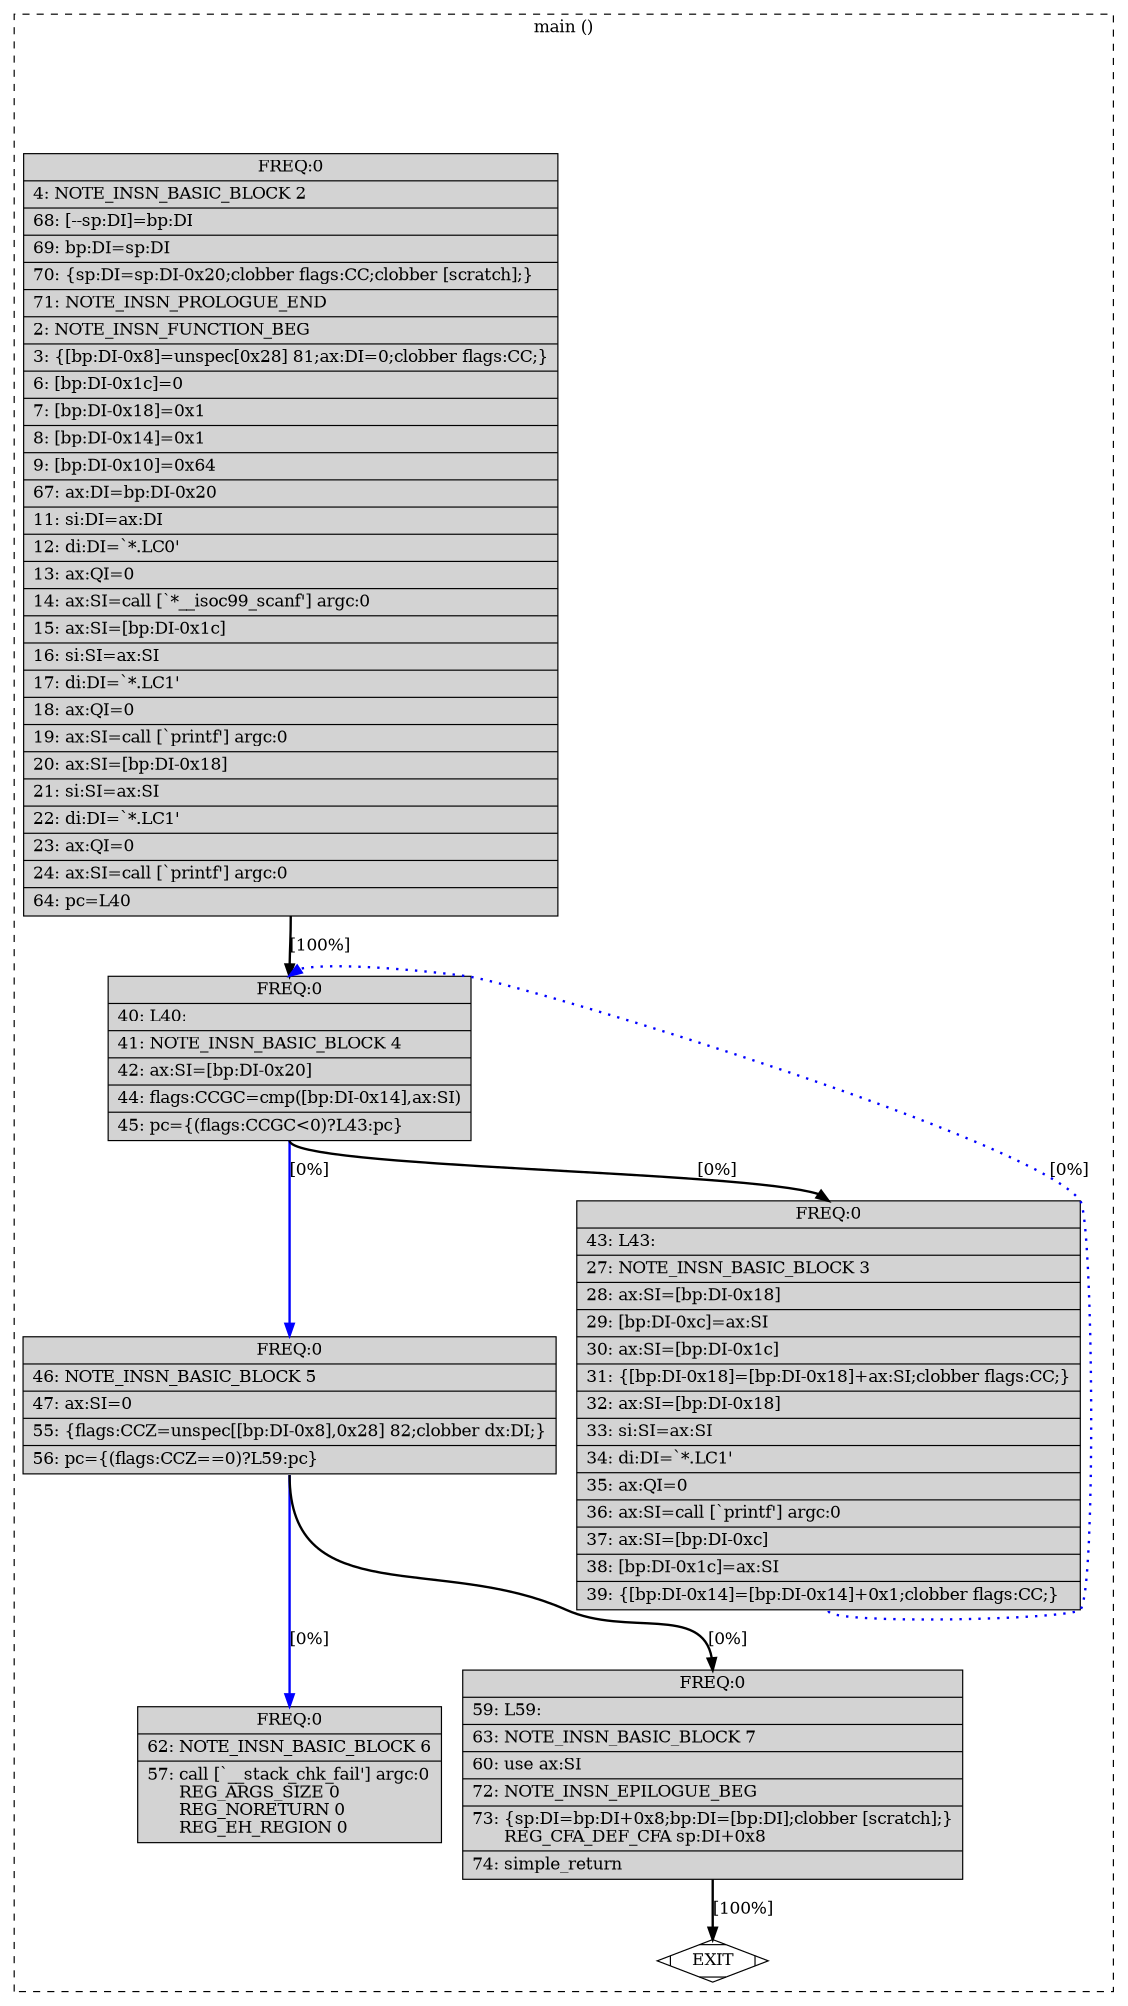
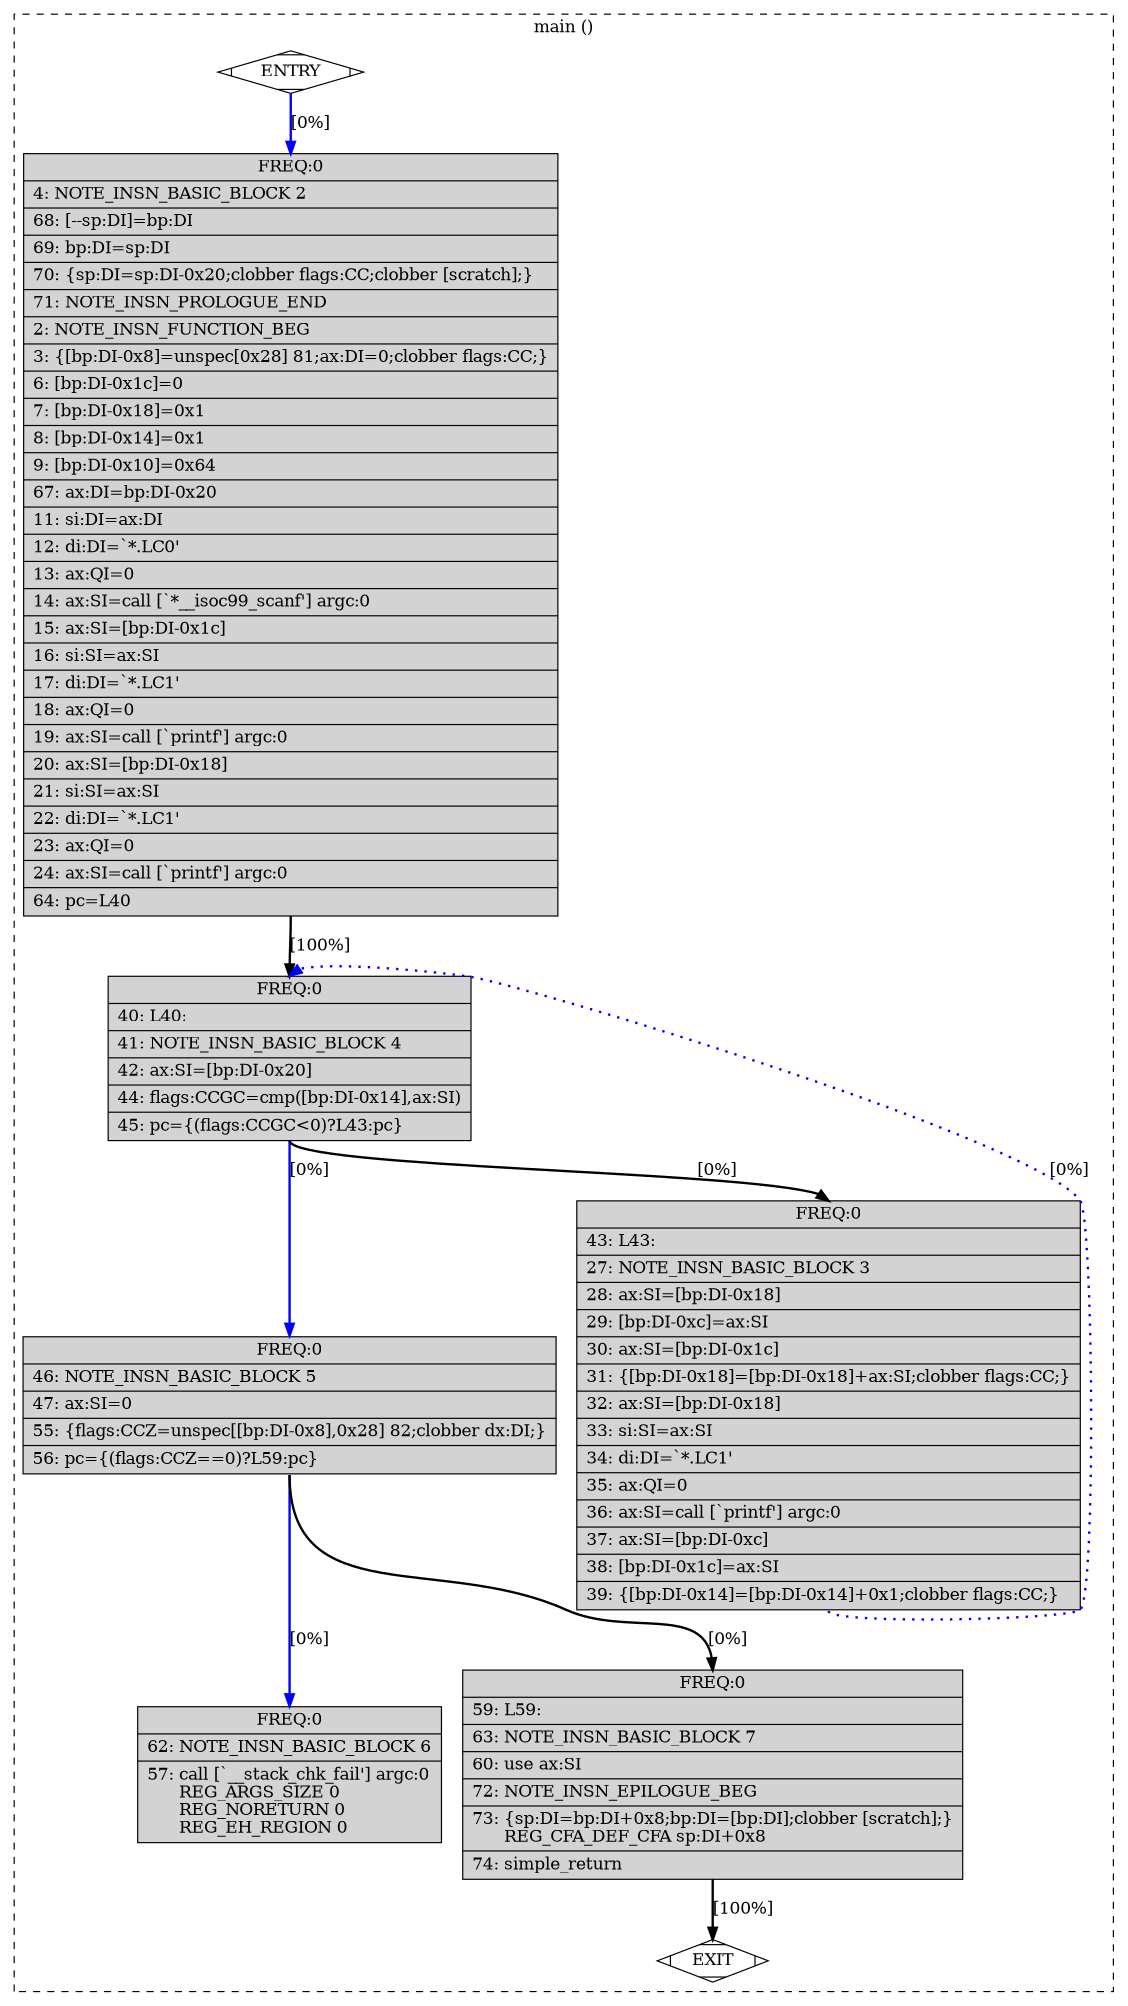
none -> (291, 72)
